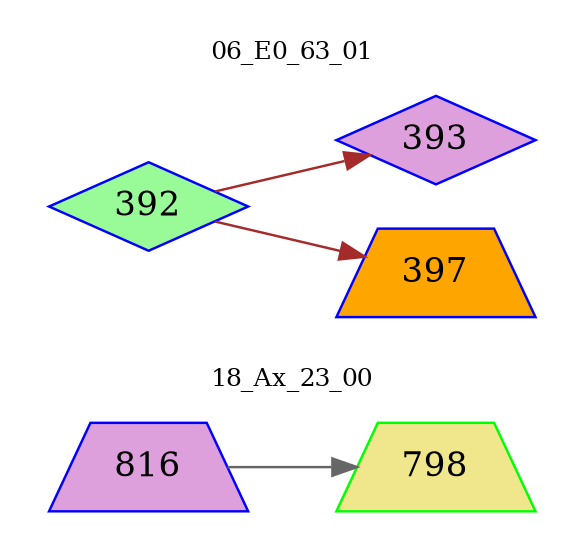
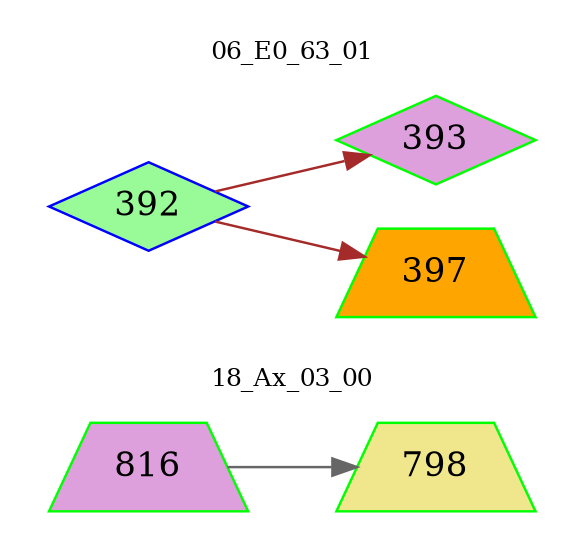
(436, 140) -> (436, 140)
(436, 273) -> (436, 273)
(292, 380) -> (292, 380)
(149, 467) -> (149, 467)
